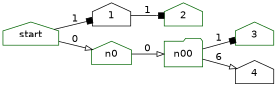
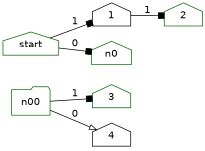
(72, 45) -> (72, 49)
(144, 54) -> none
(219, 57) -> (75, 114)
